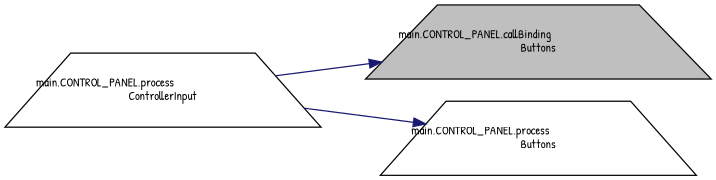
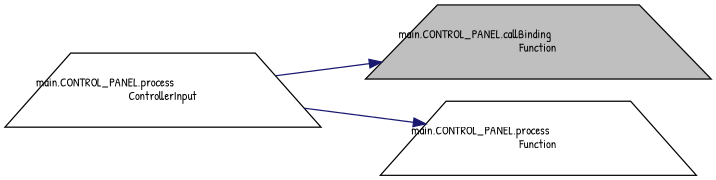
(538, 42) -> (538, 42)
(538, 138) -> (538, 138)
